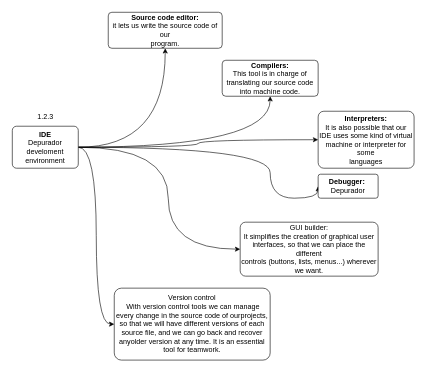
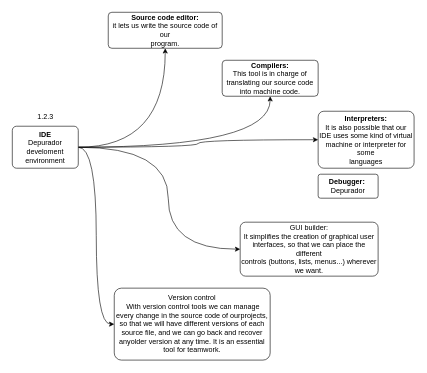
(224, 154) -> none
